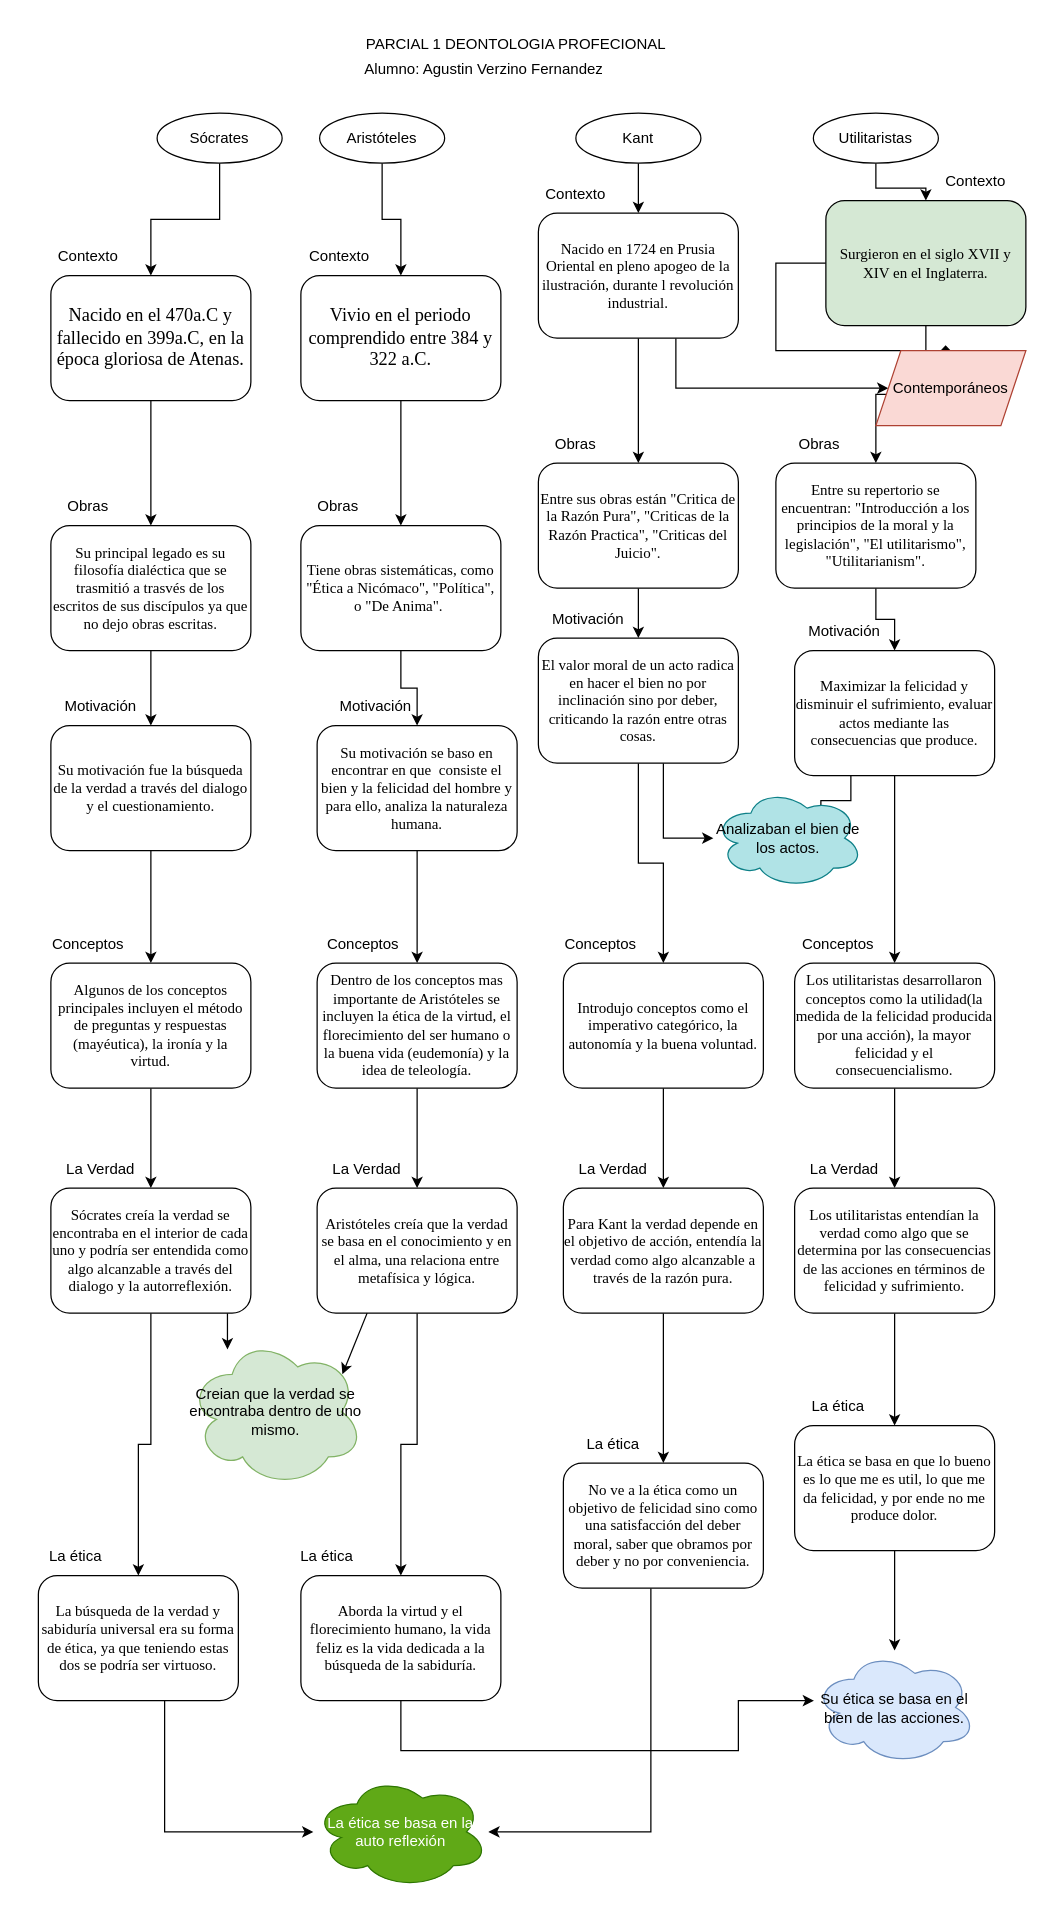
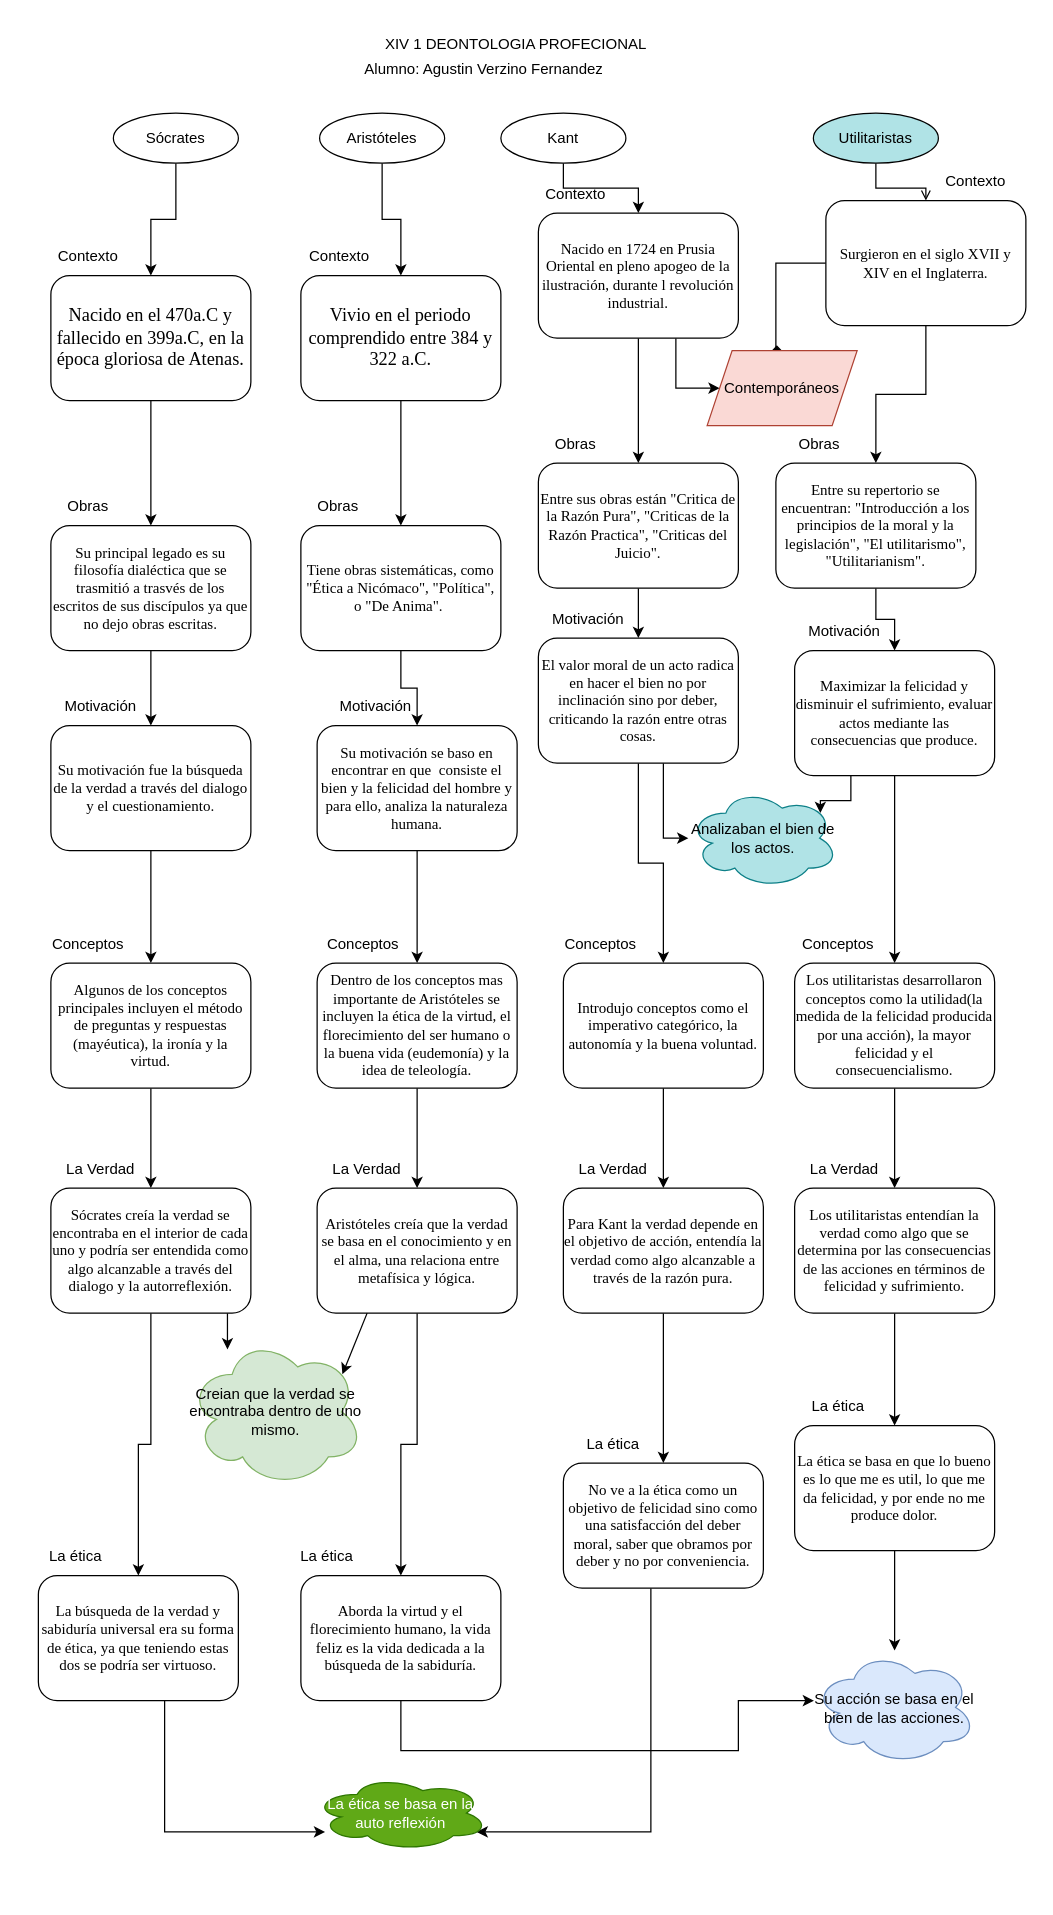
(518, 44) -> (518, 44)
(219, 138) -> (176, 138)
(638, 138) -> (563, 138)
(876, 138) -> (876, 138)
(924, 188) -> (926, 189)
(926, 263) -> (926, 263)
(951, 388) -> (782, 388)
(788, 838) -> (763, 838)
(894, 1708) -> (894, 1708)
(401, 1832) -> (401, 1813)
